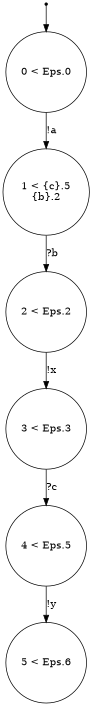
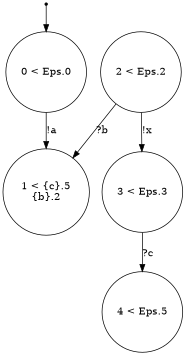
(46, 250) -> (97, 128)
(46, 663) -> none
